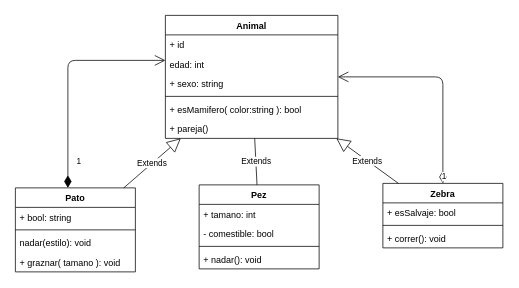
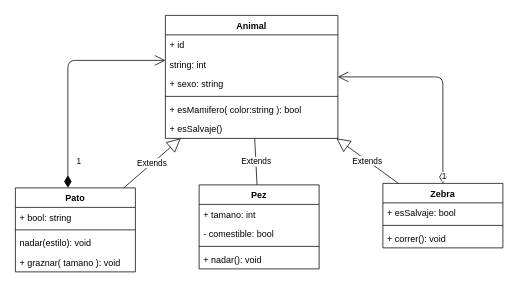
(189, 65) -> (193, 65)
(194, 129) -> (200, 129)
